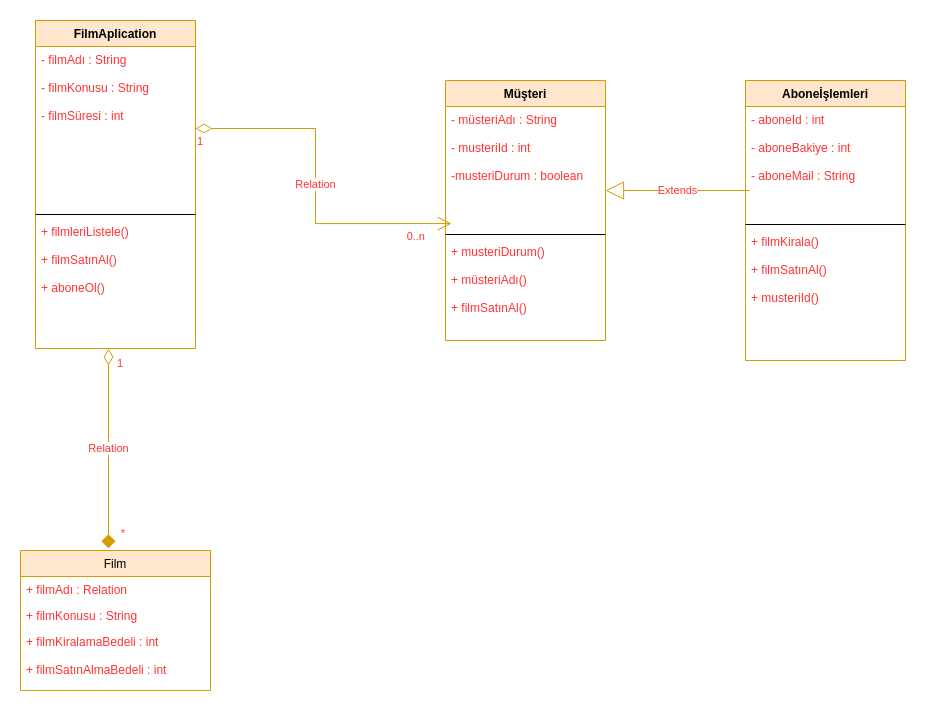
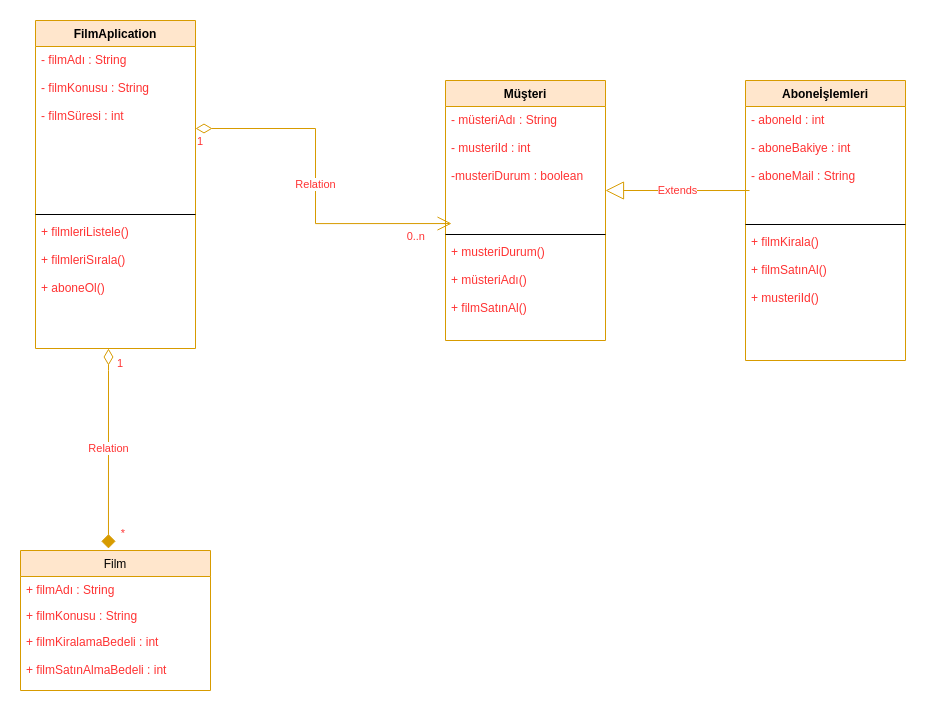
(94, 232) -> (94, 232)
(81, 590) -> (76, 590)
